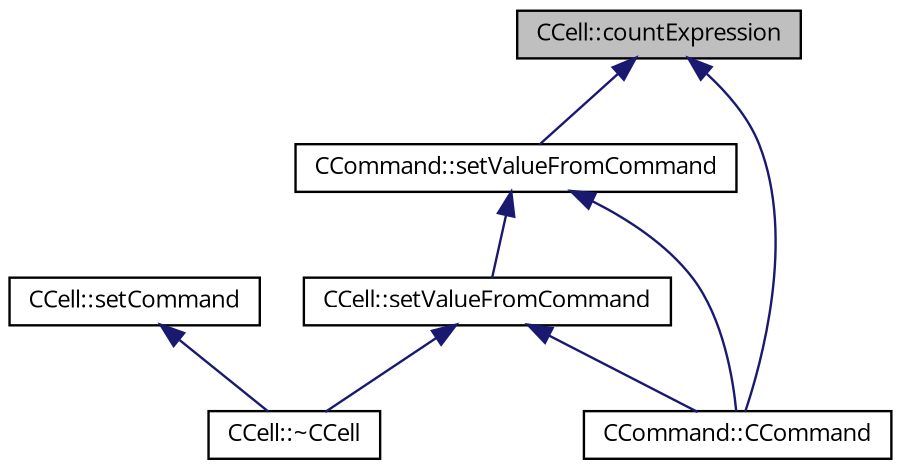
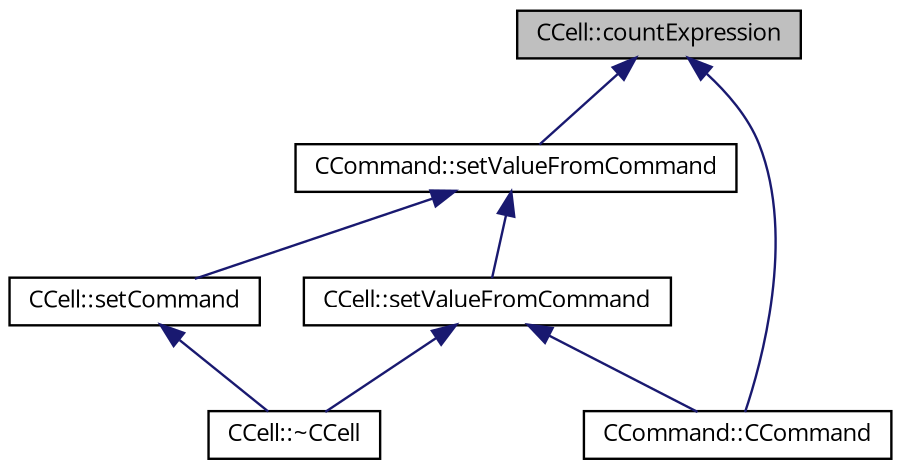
(697, 284) -> (314, 239)
